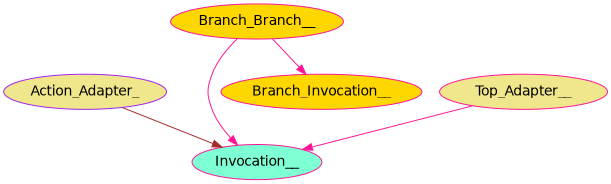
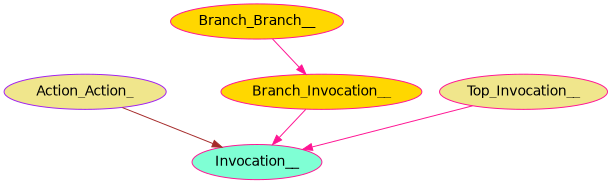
(208, 87) -> (293, 123)
(85, 92) -> (85, 92)
(524, 92) -> (524, 92)
